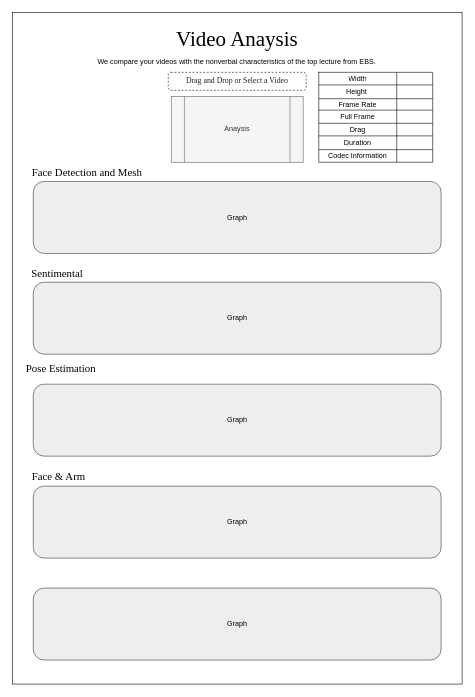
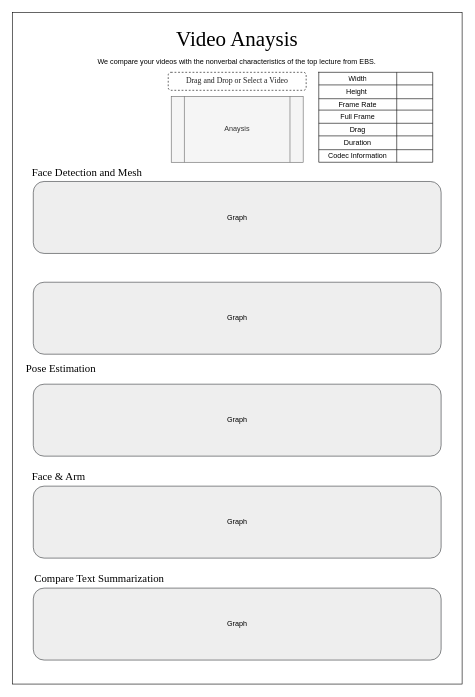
(140, 273) -> none
none -> (143, 579)
